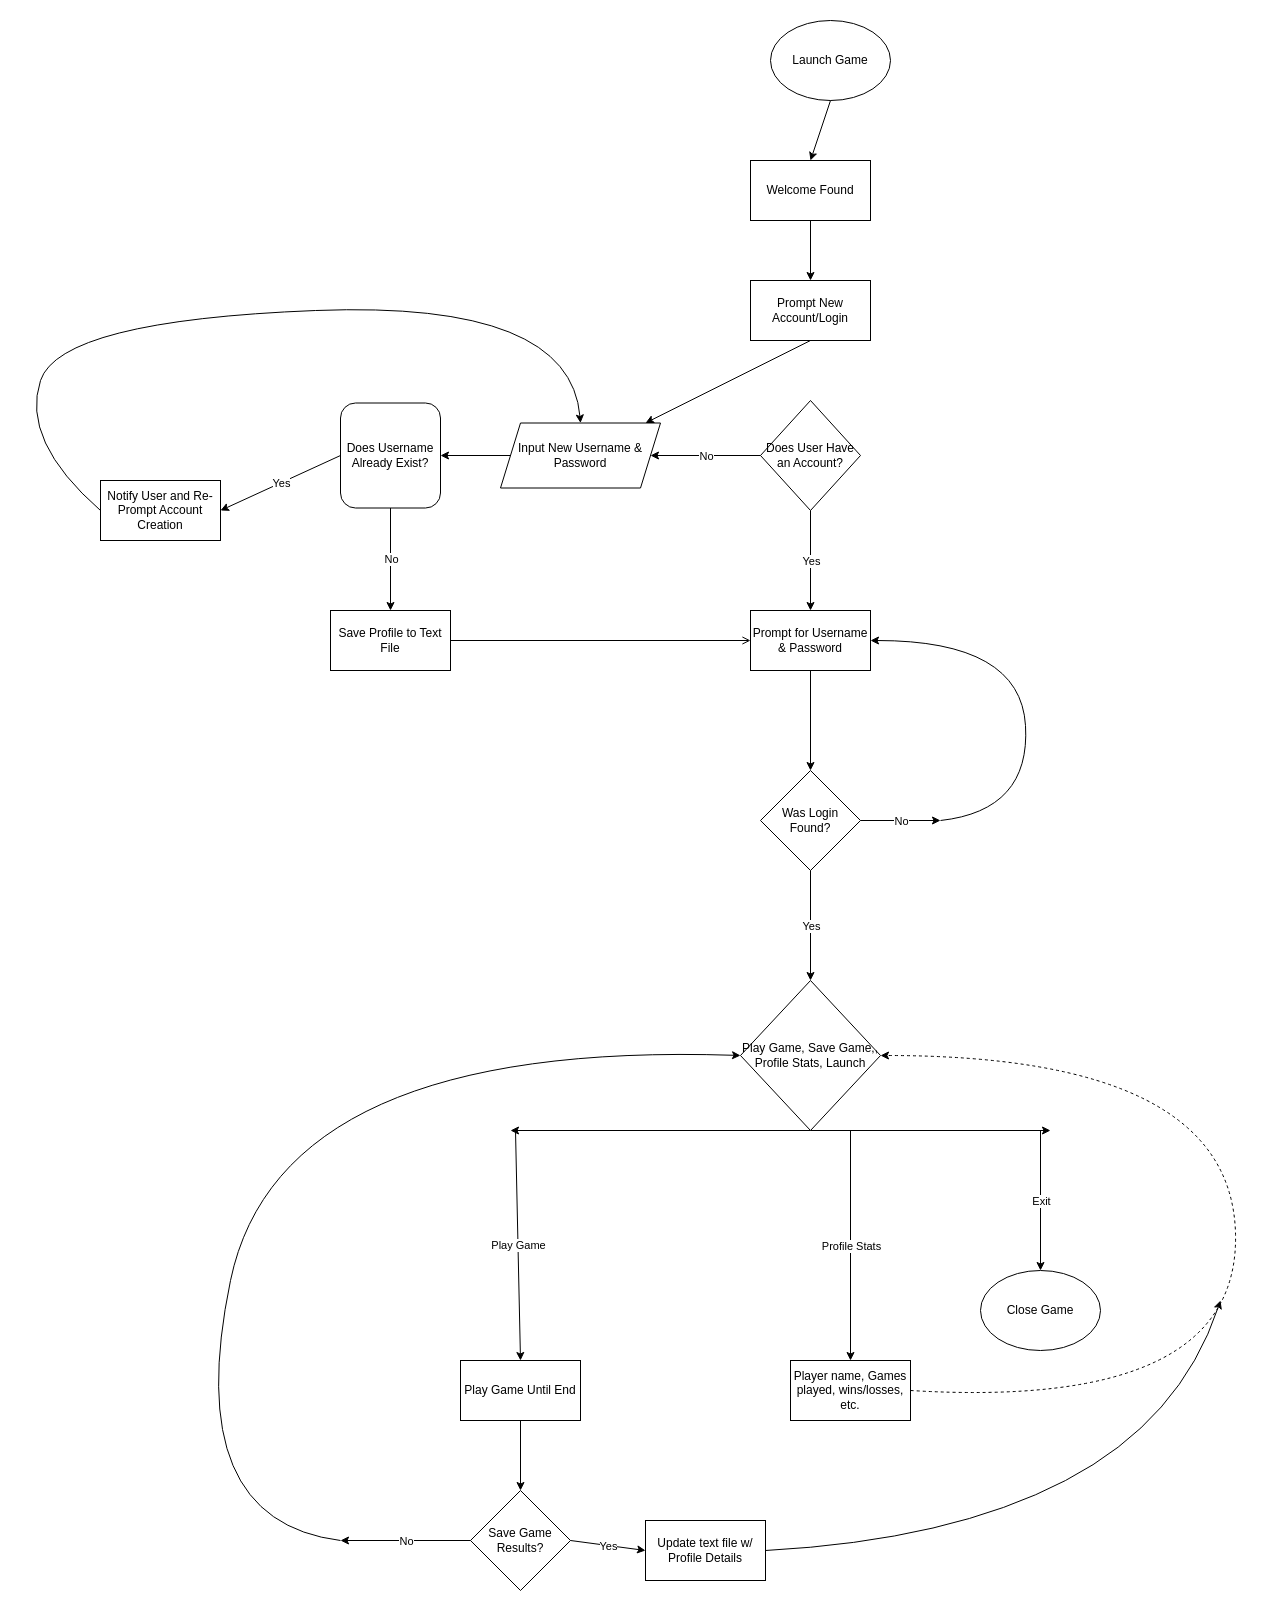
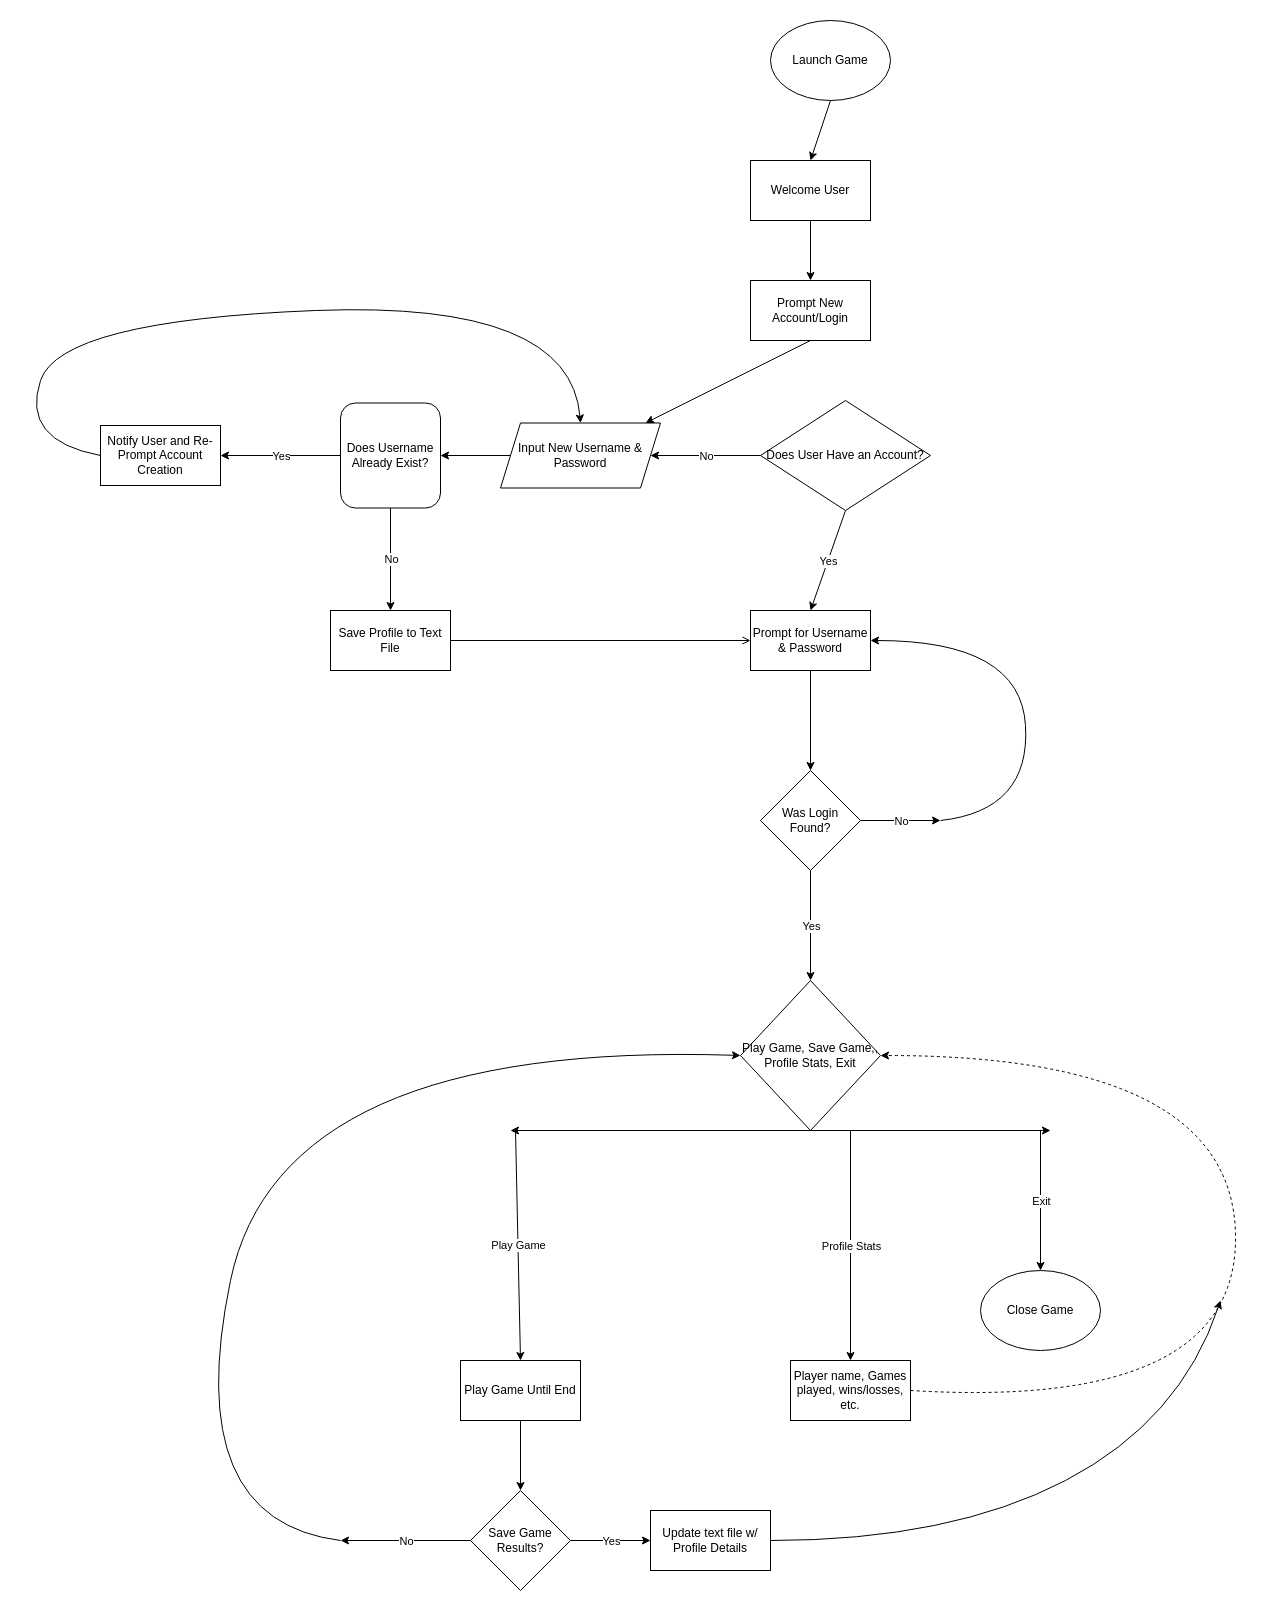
(811, 191) -> (811, 191)
(811, 456) -> (846, 456)
(161, 511) -> (161, 456)
(811, 1056) -> (811, 1056)
(706, 1551) -> (711, 1541)
